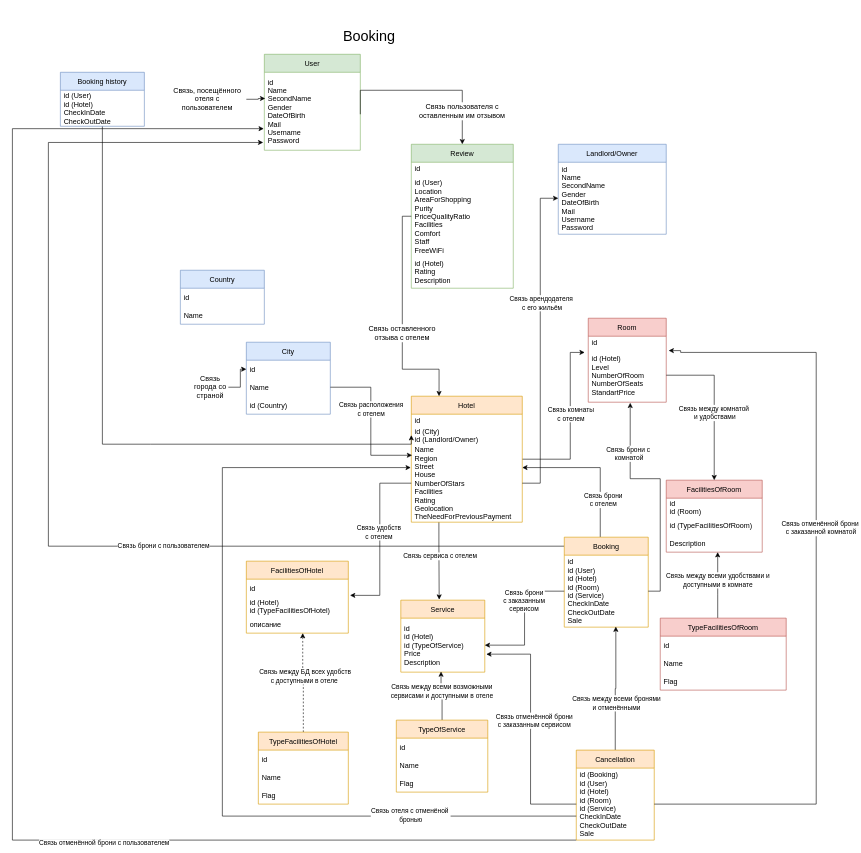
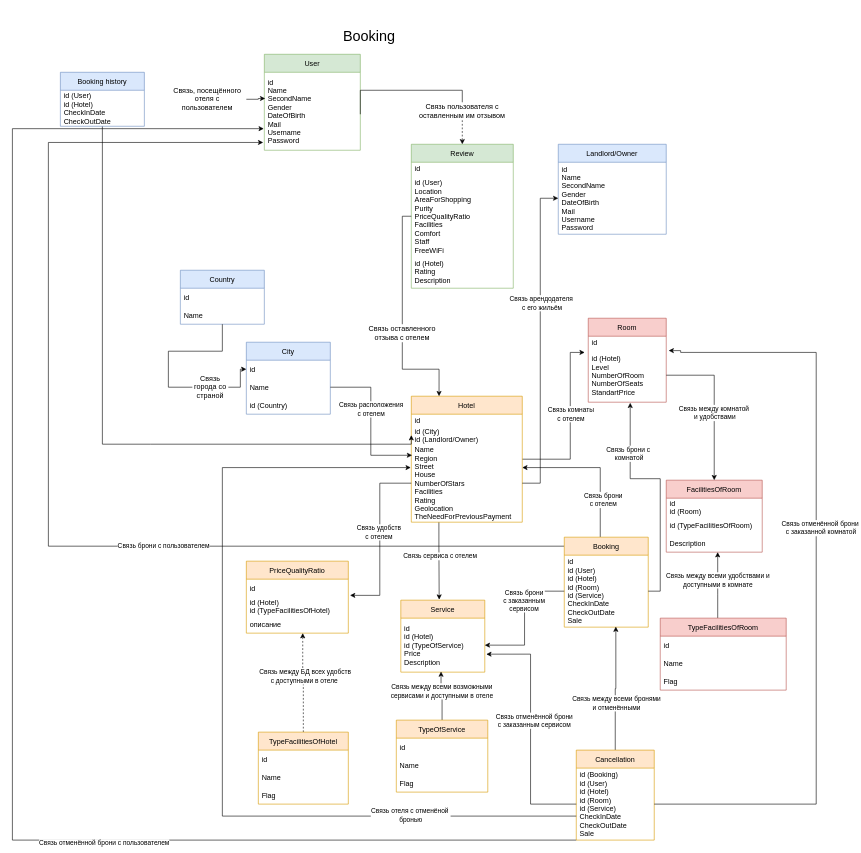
(462, 129) -> (462, 129)
none -> (178, 351)
(297, 571) -> (297, 571)
